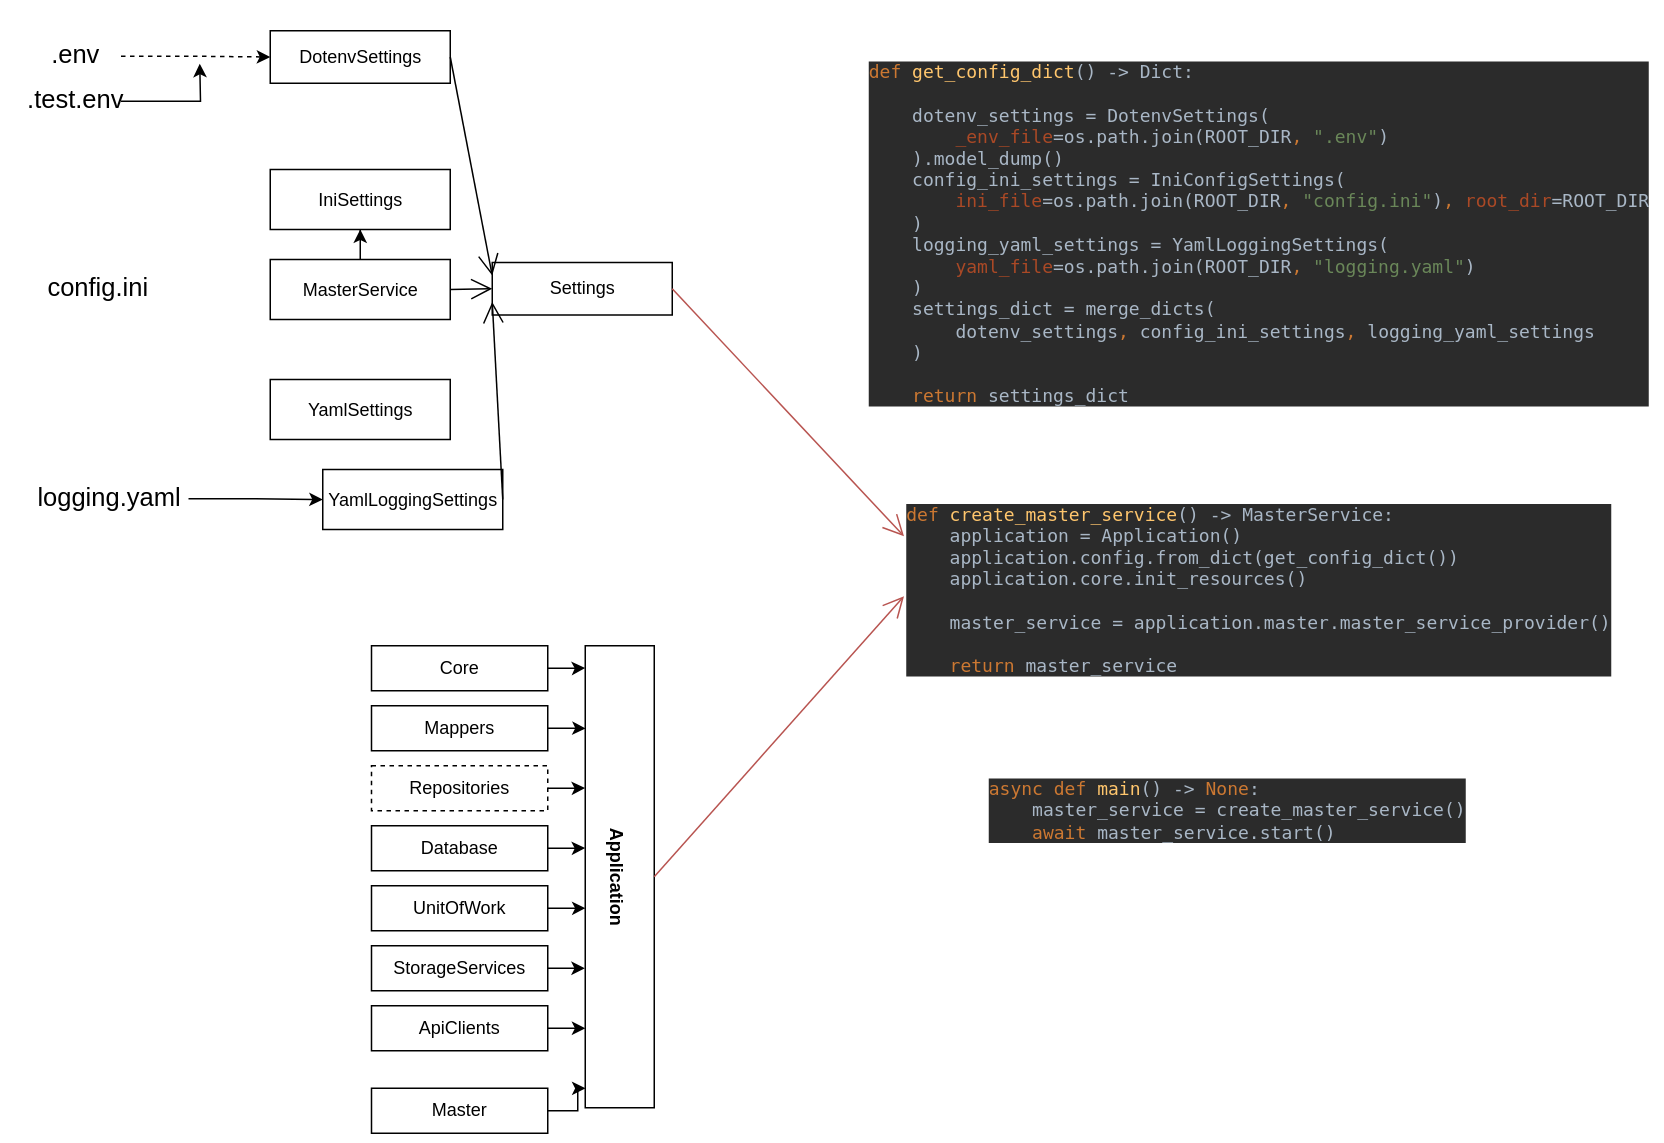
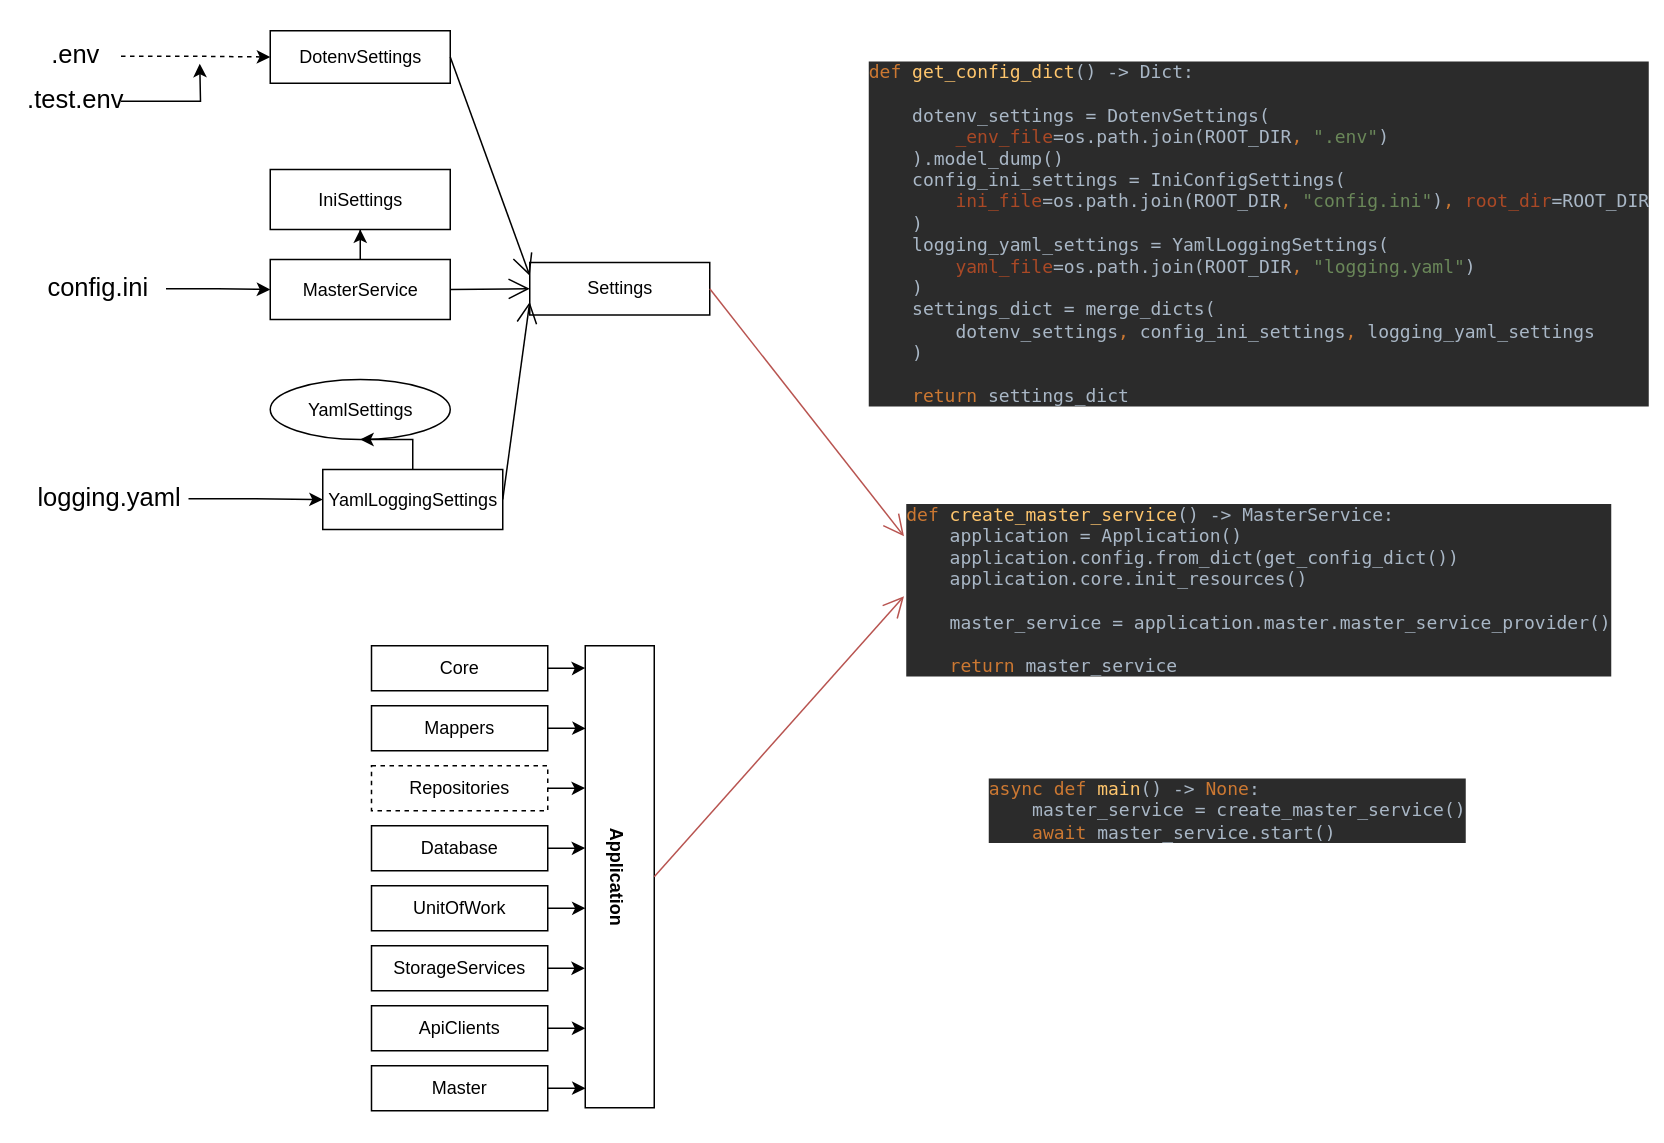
none -> (213, 289)
(582, 289) -> (620, 289)
(360, 410) -> (360, 410)
none -> (413, 454)
(459, 1111) -> (459, 1088)
